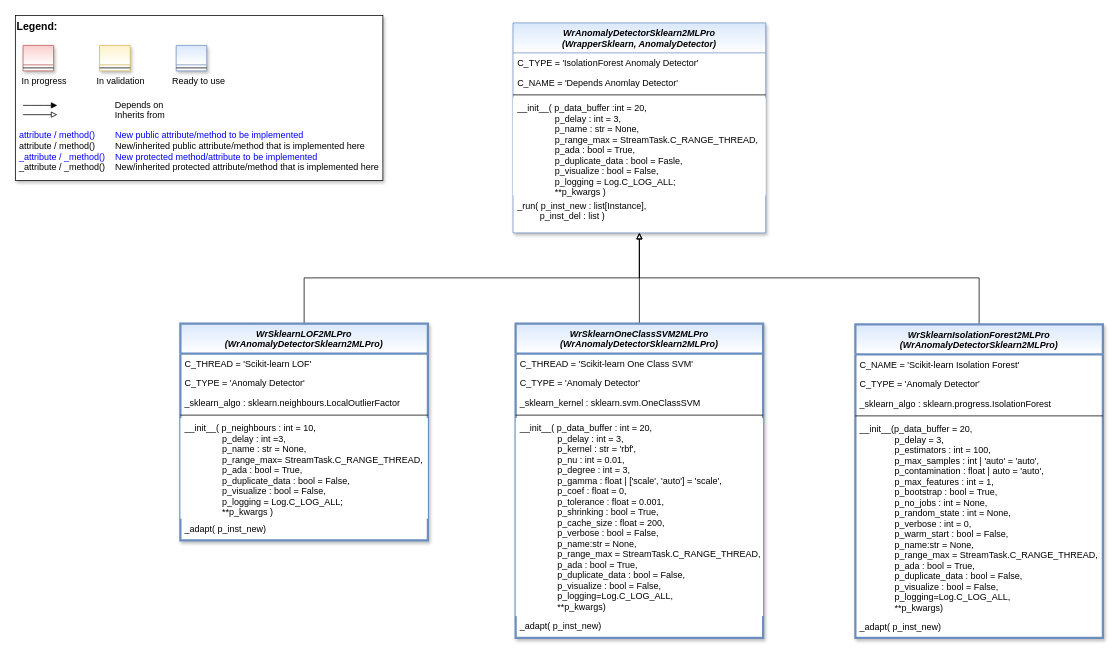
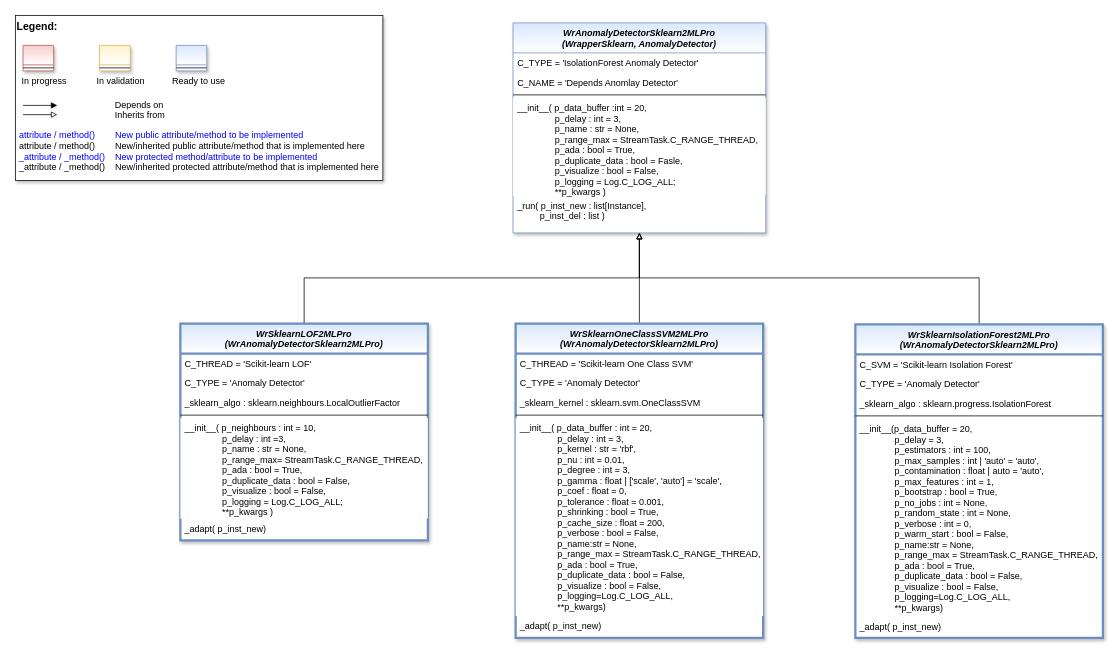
(947, 365) -> (945, 365)
